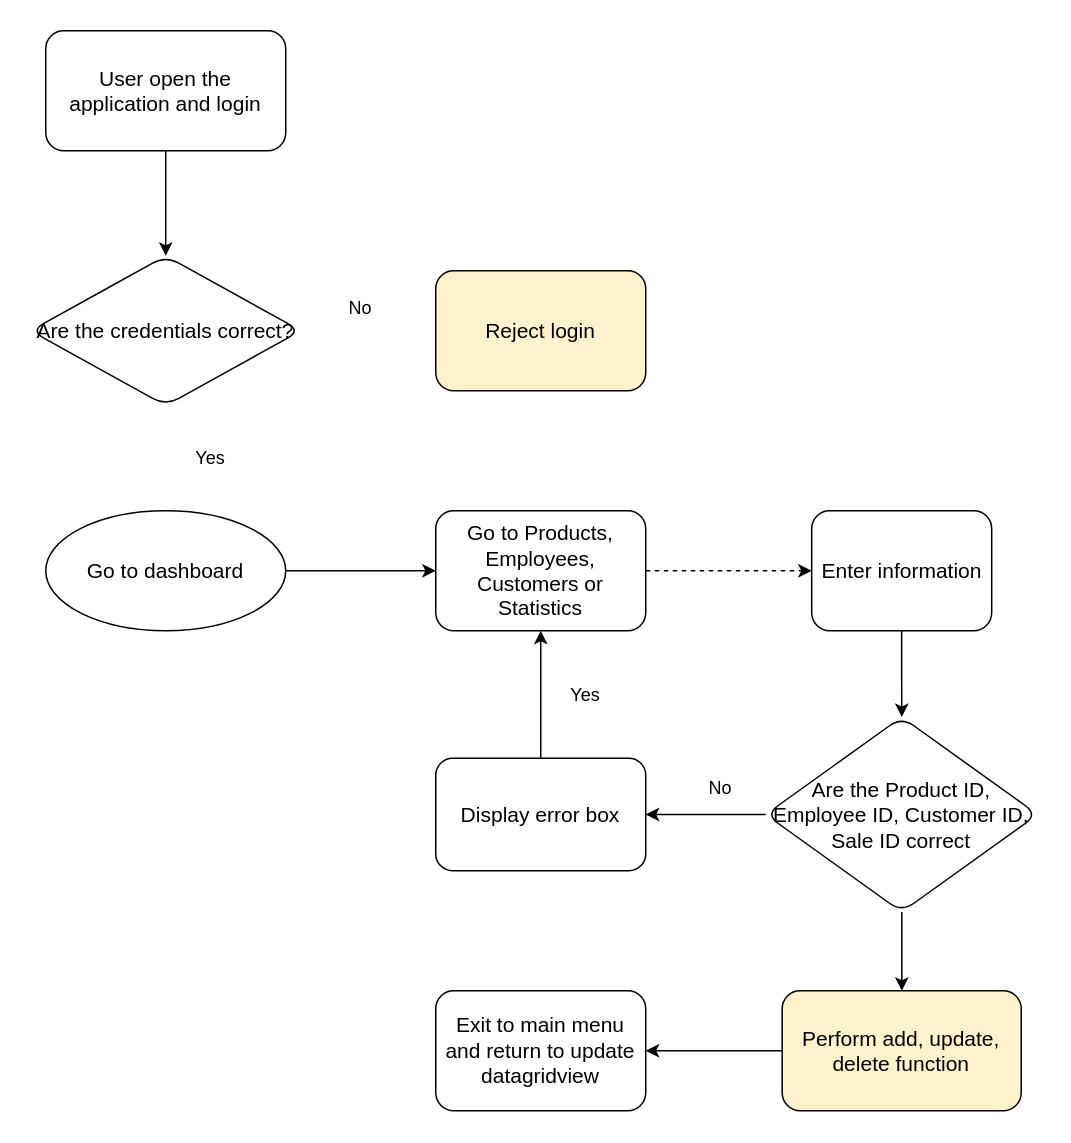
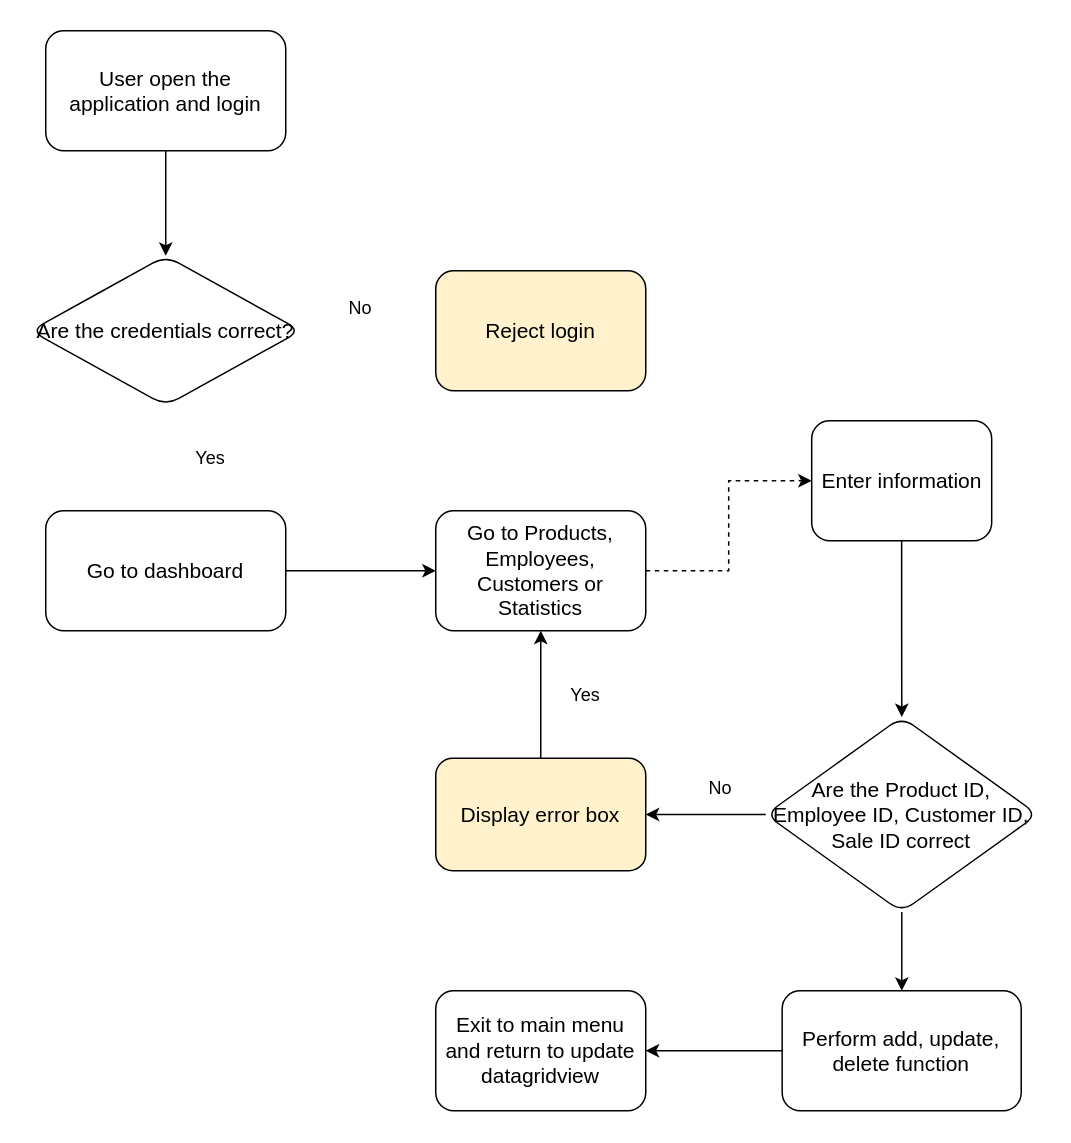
(166, 571) -> (166, 571)
(902, 571) -> (902, 481)
(541, 815) -> (541, 815)
(902, 1051) -> (902, 1051)
